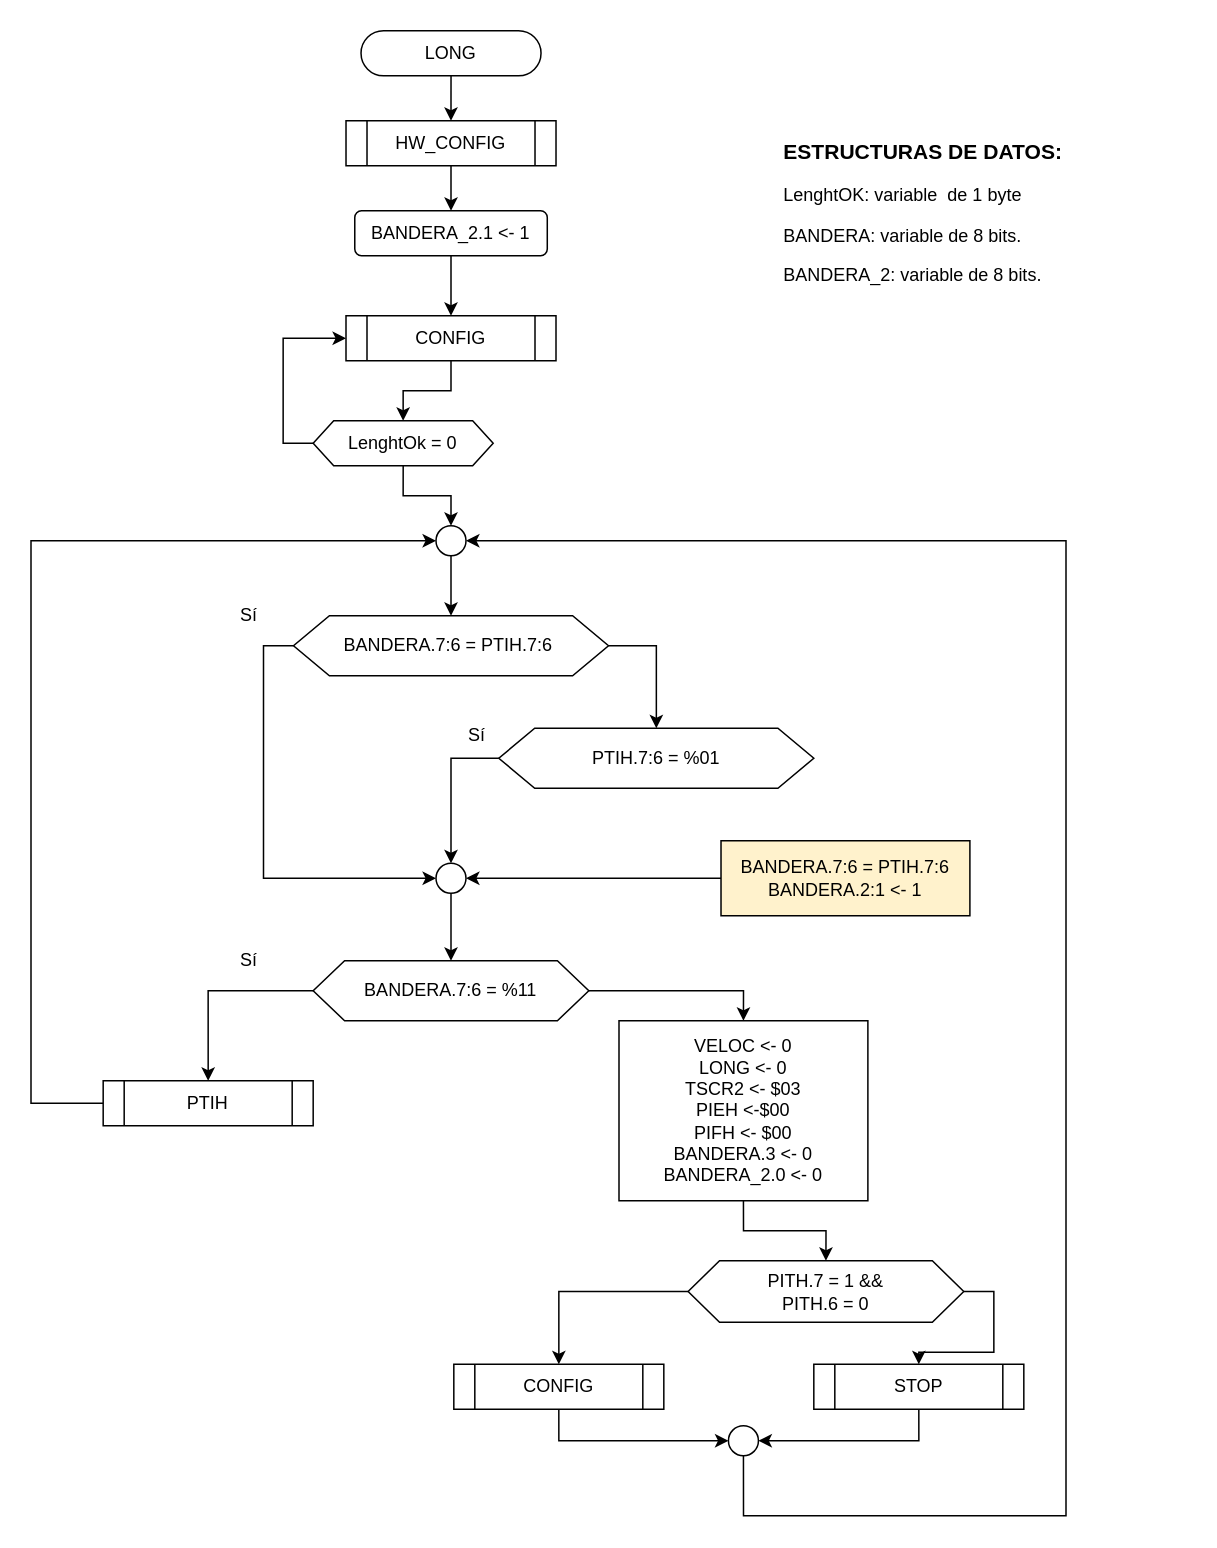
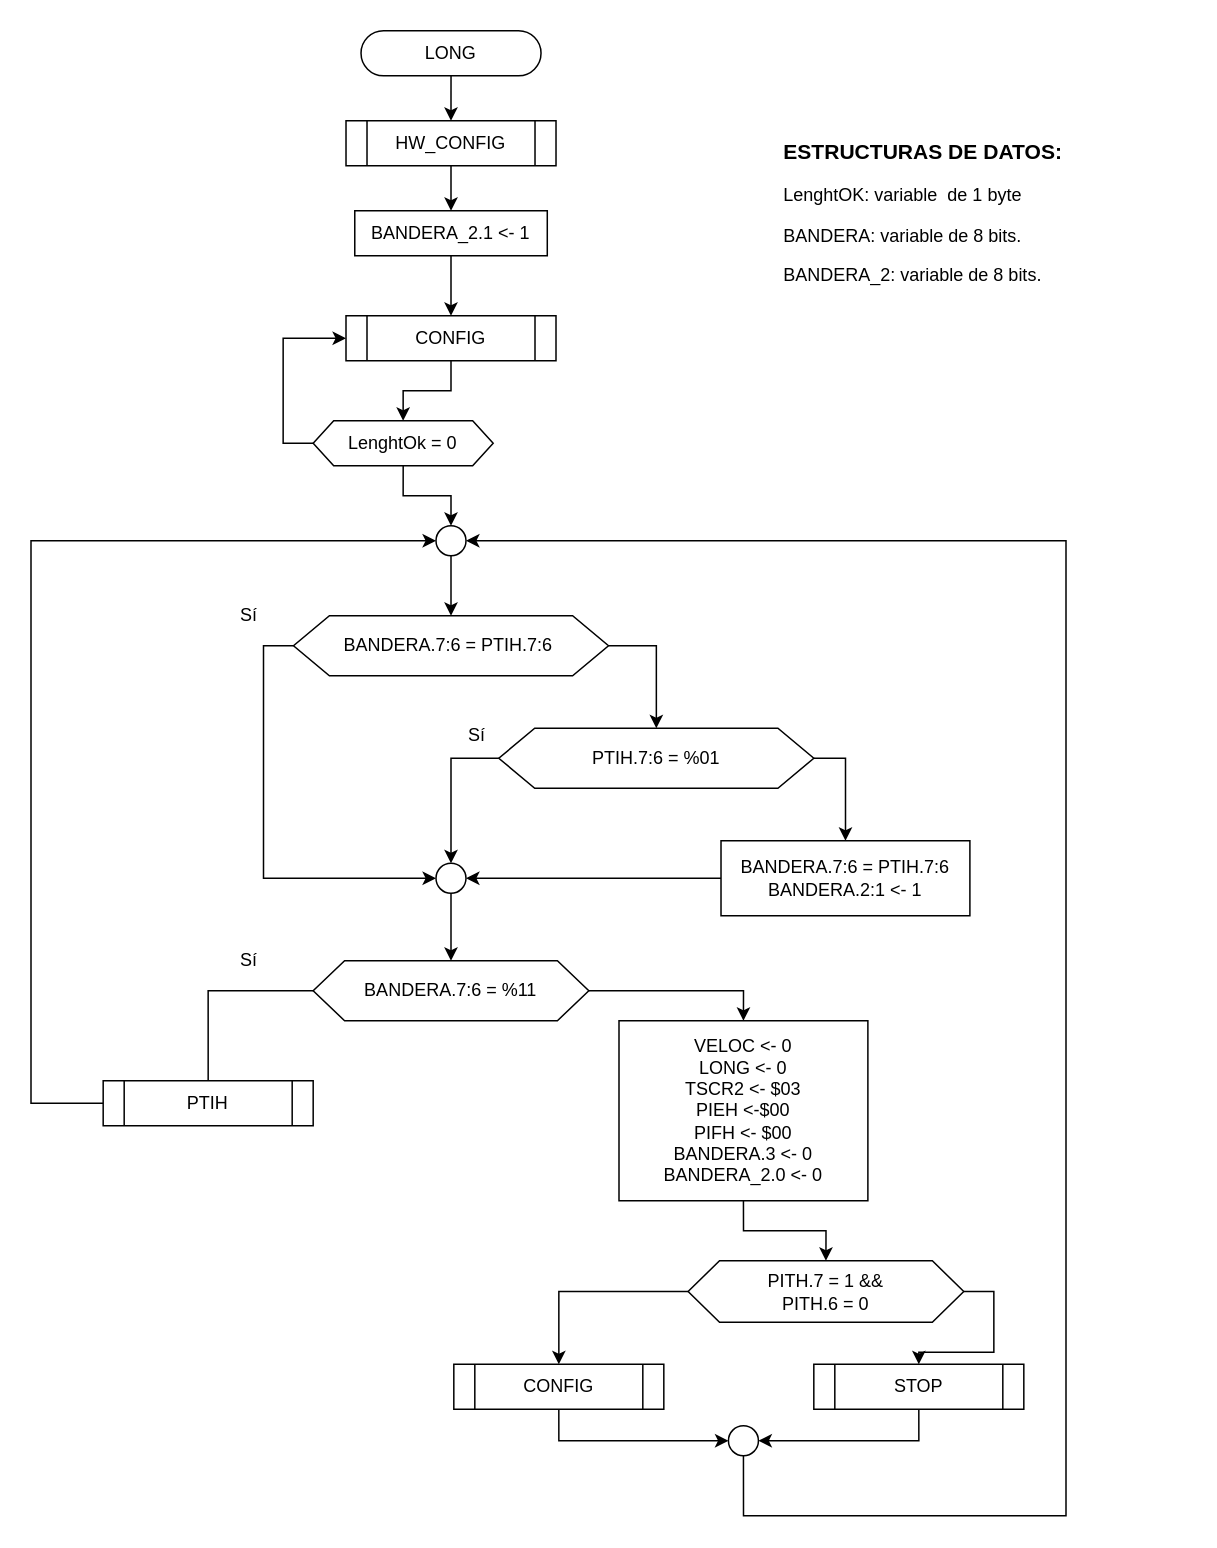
(451, 233) -> (451, 233)
none -> (845, 779)
(845, 878) -> (845, 878)
(208, 1069) -> (208, 1073)
